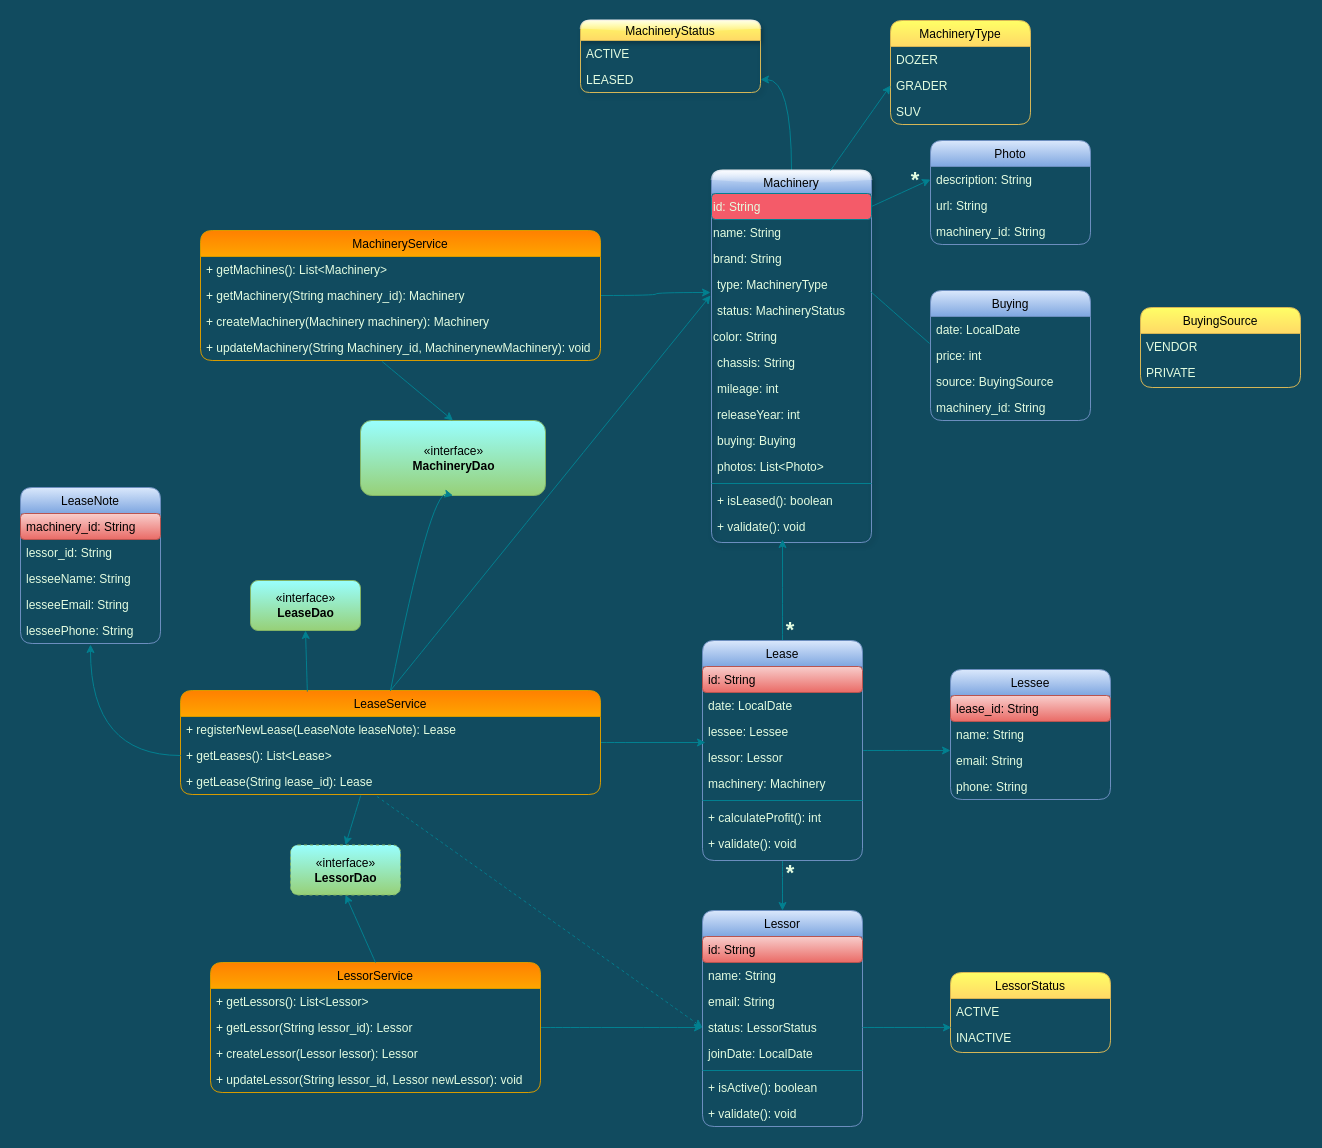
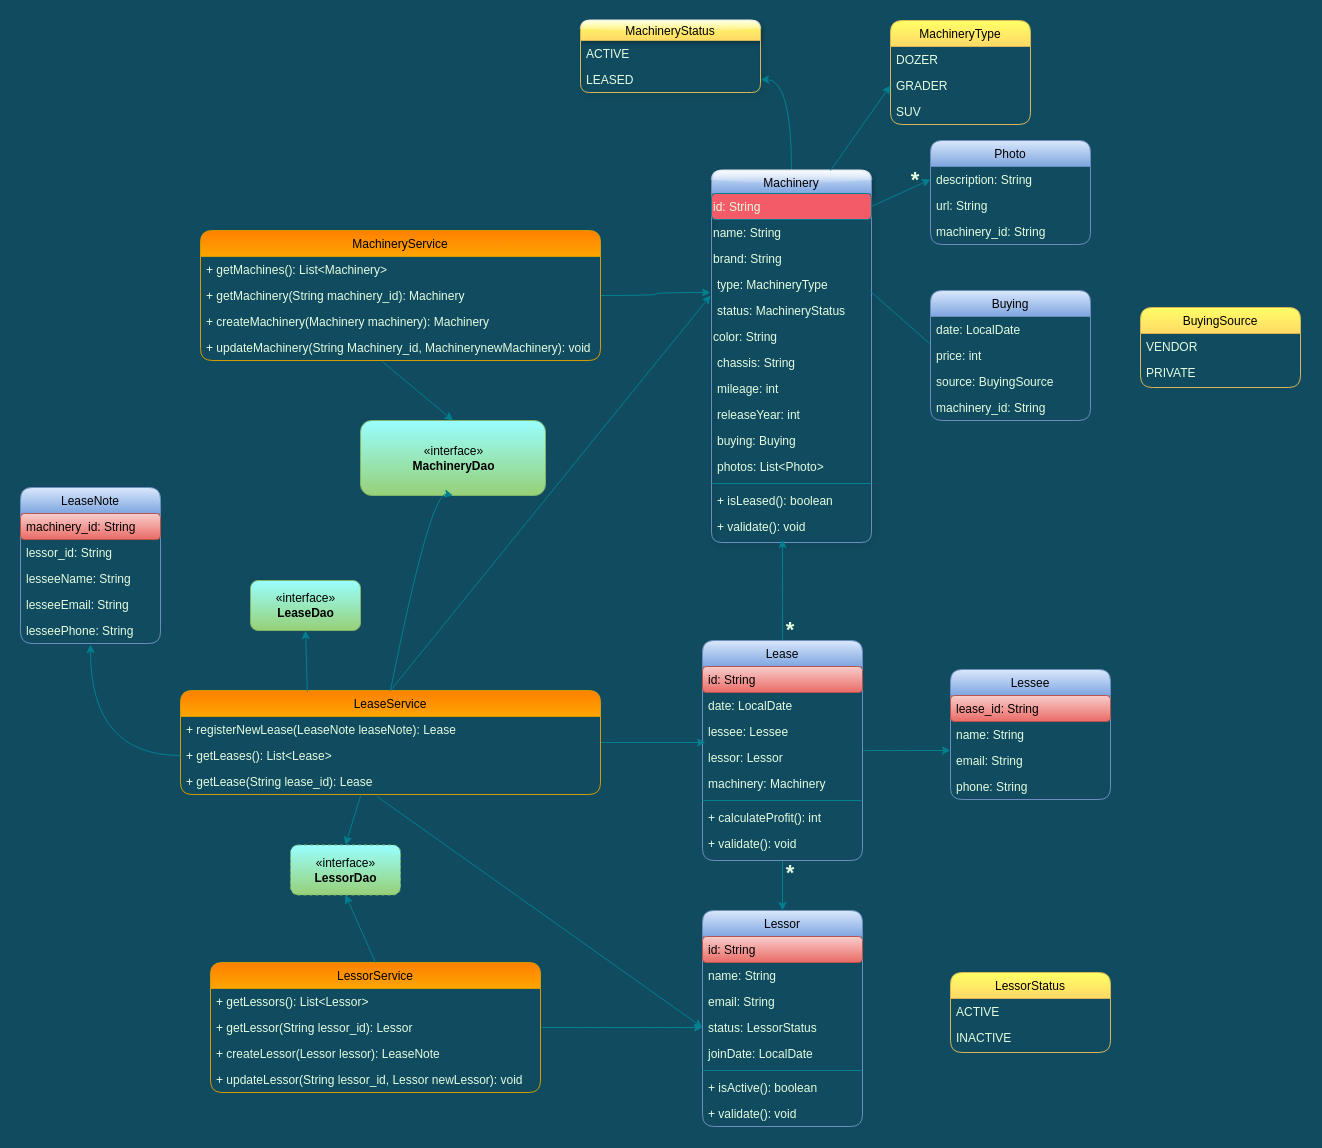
(537, 910) -> (537, 910)
(905, 1027) -> none
(334, 1054) -> (344, 1054)
